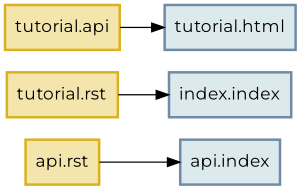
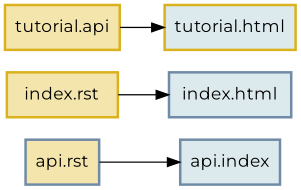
(230, 27) -> (230, 27)
(62, 95) -> (62, 95)
(230, 95) -> (230, 95)
(62, 162) -> (62, 162)
